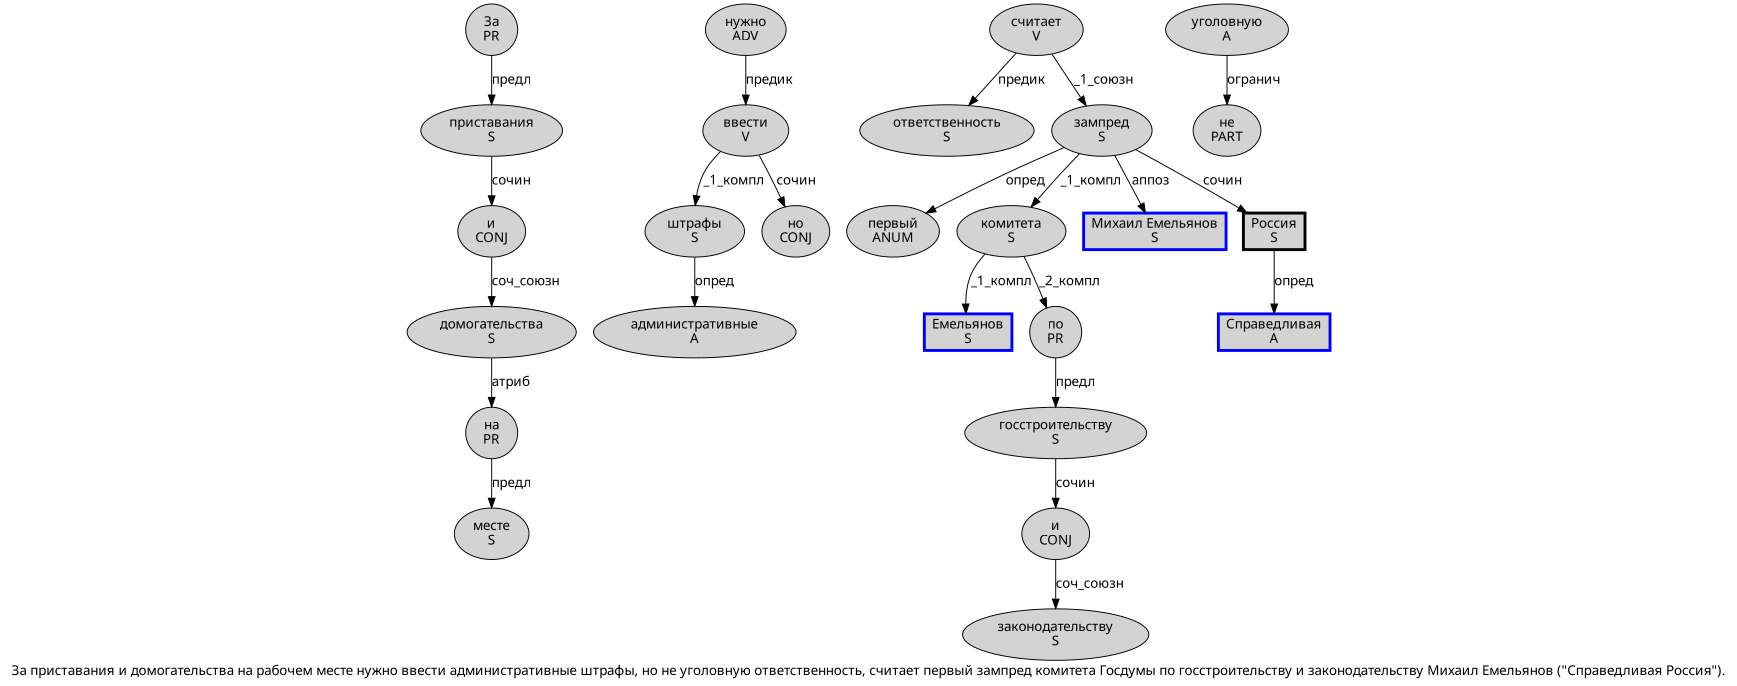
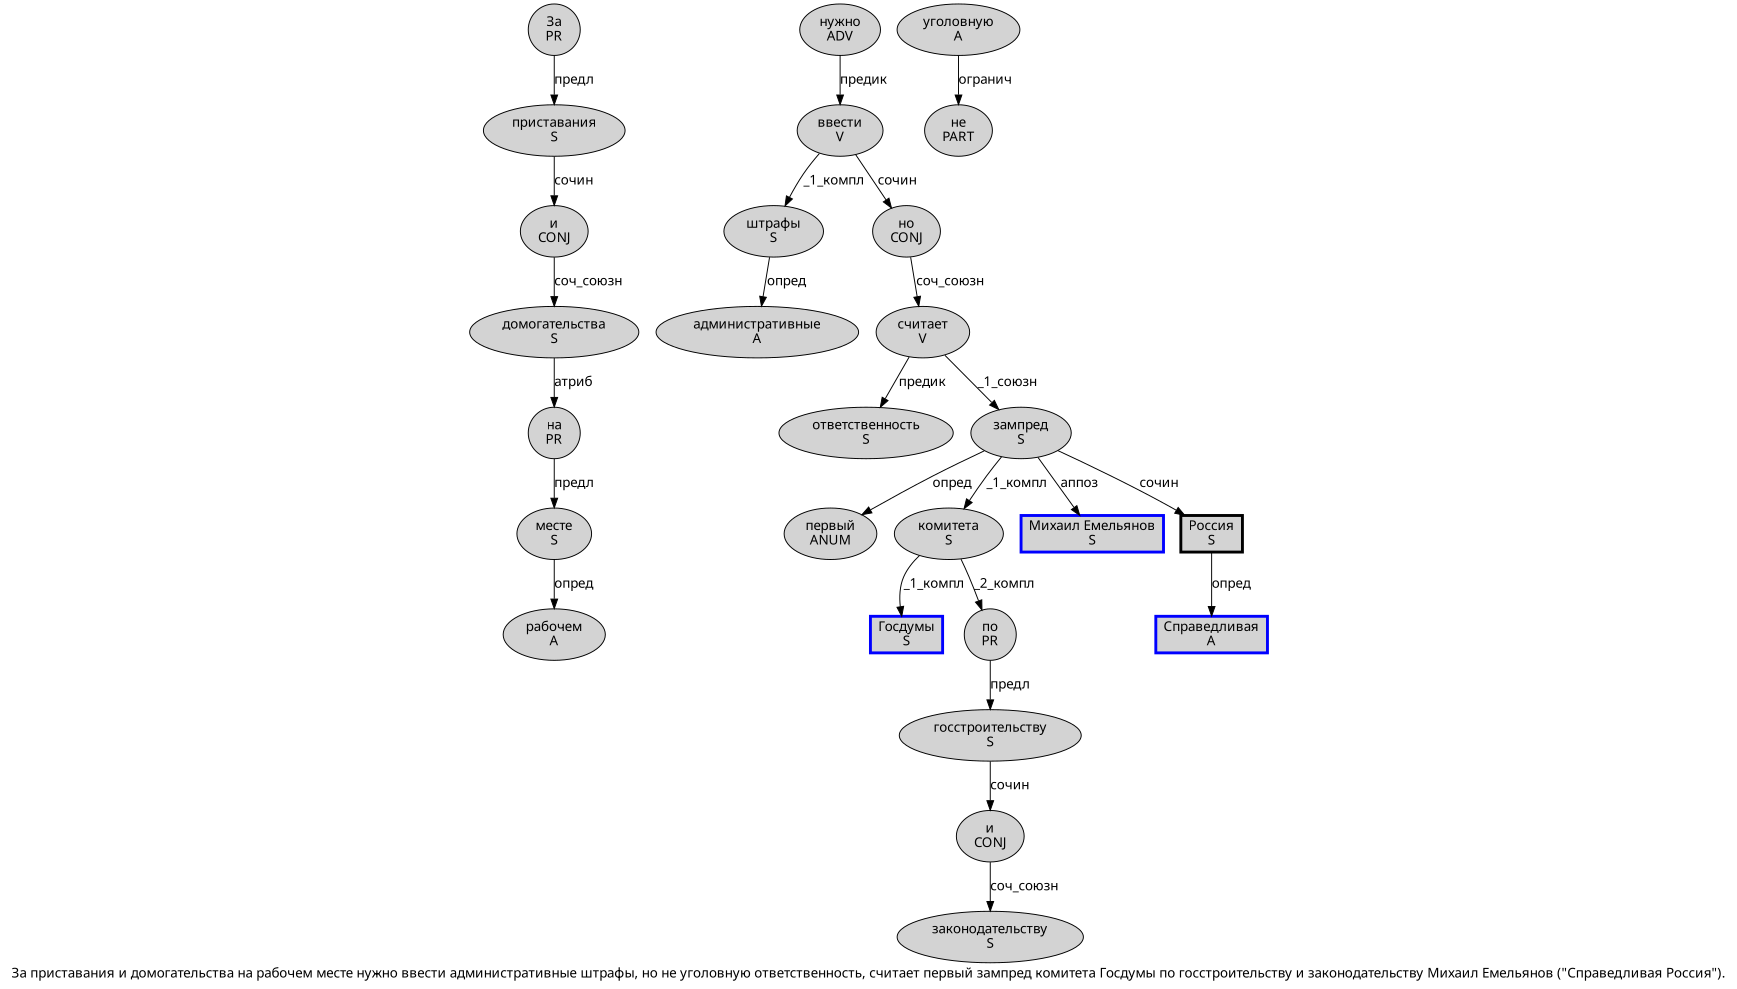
none -> (914, 277)
(968, 332) -> (907, 635)
none -> (554, 635)
